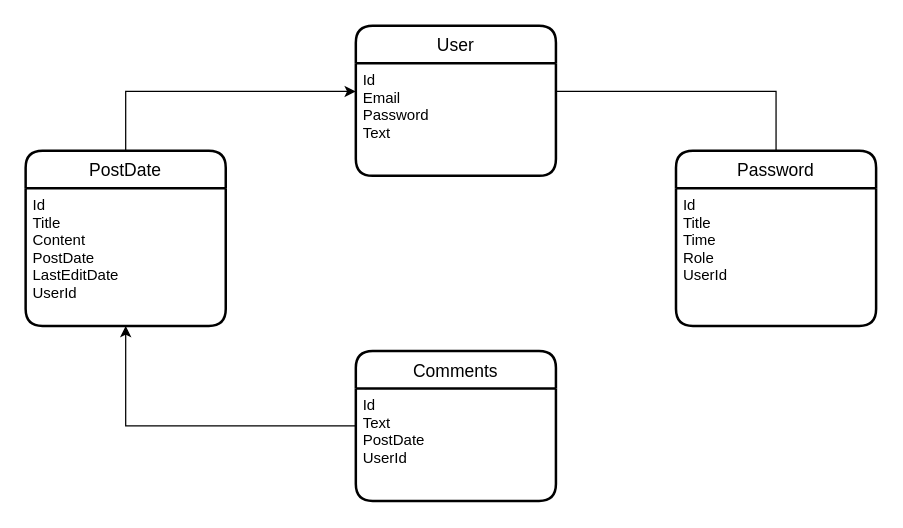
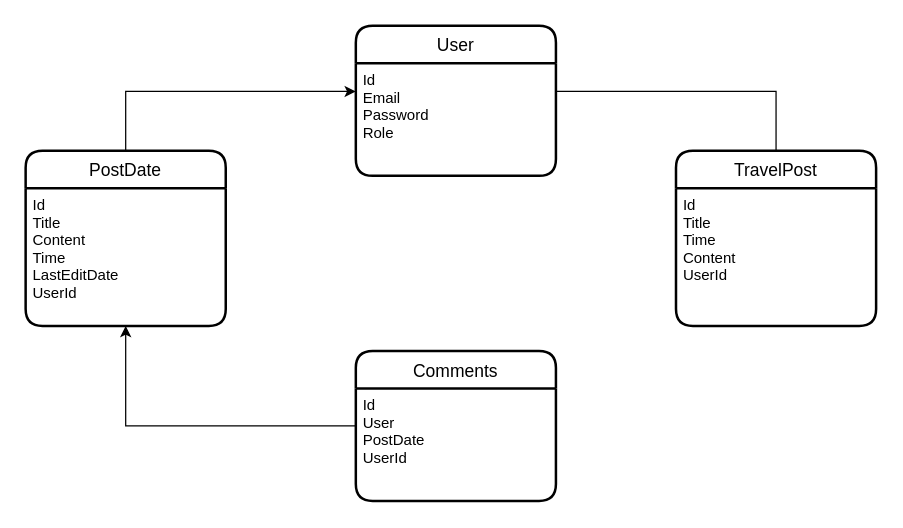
(371, 80) -> (371, 80)
(775, 170) -> (775, 170)
(41, 205) -> (41, 205)
(691, 205) -> (691, 205)
(371, 405) -> (371, 405)
